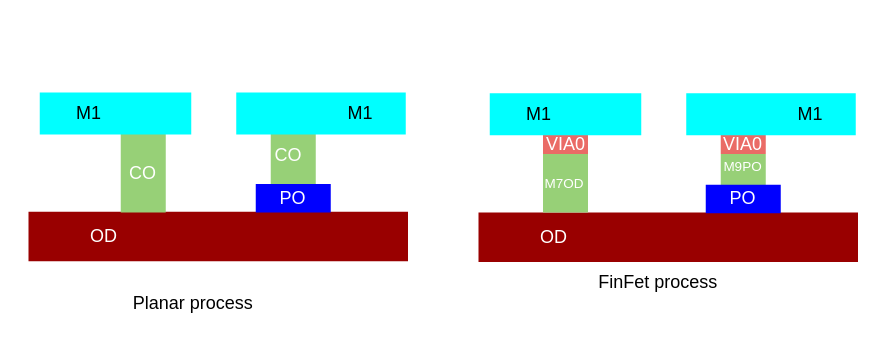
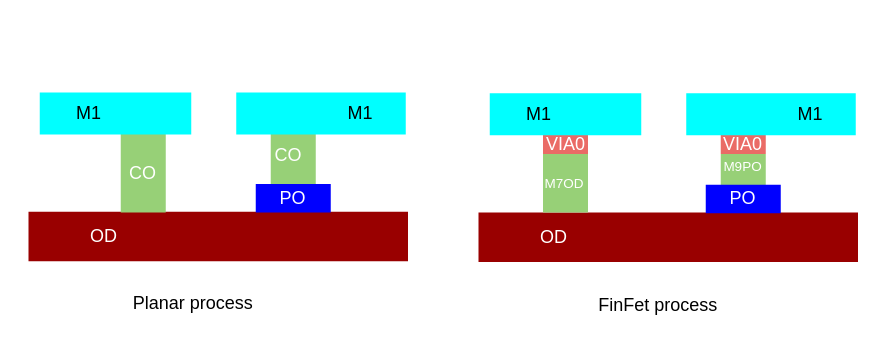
(659, 282) -> (659, 305)
